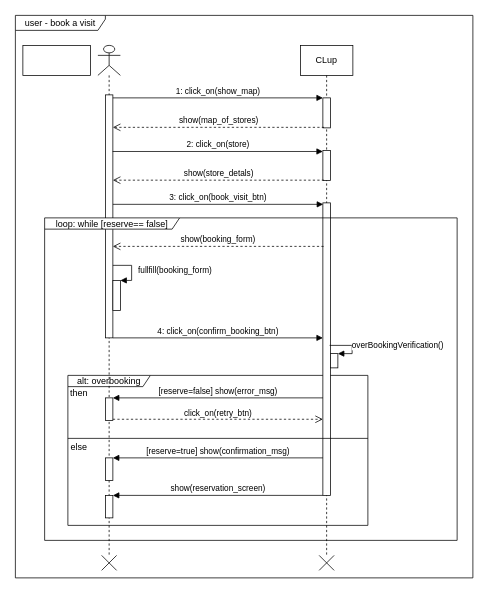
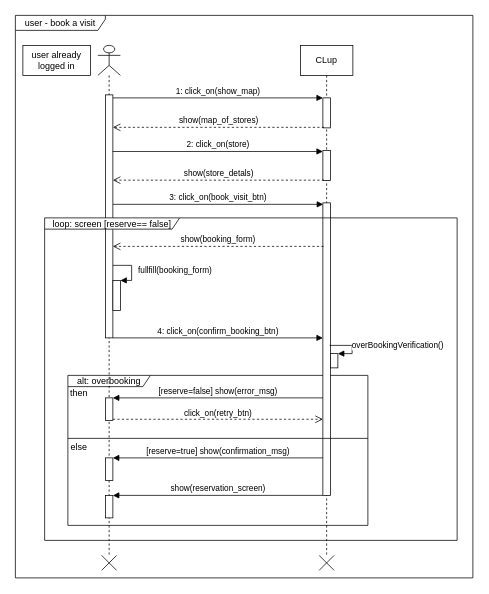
none -> (57, 60)
(112, 224) -> (112, 224)
